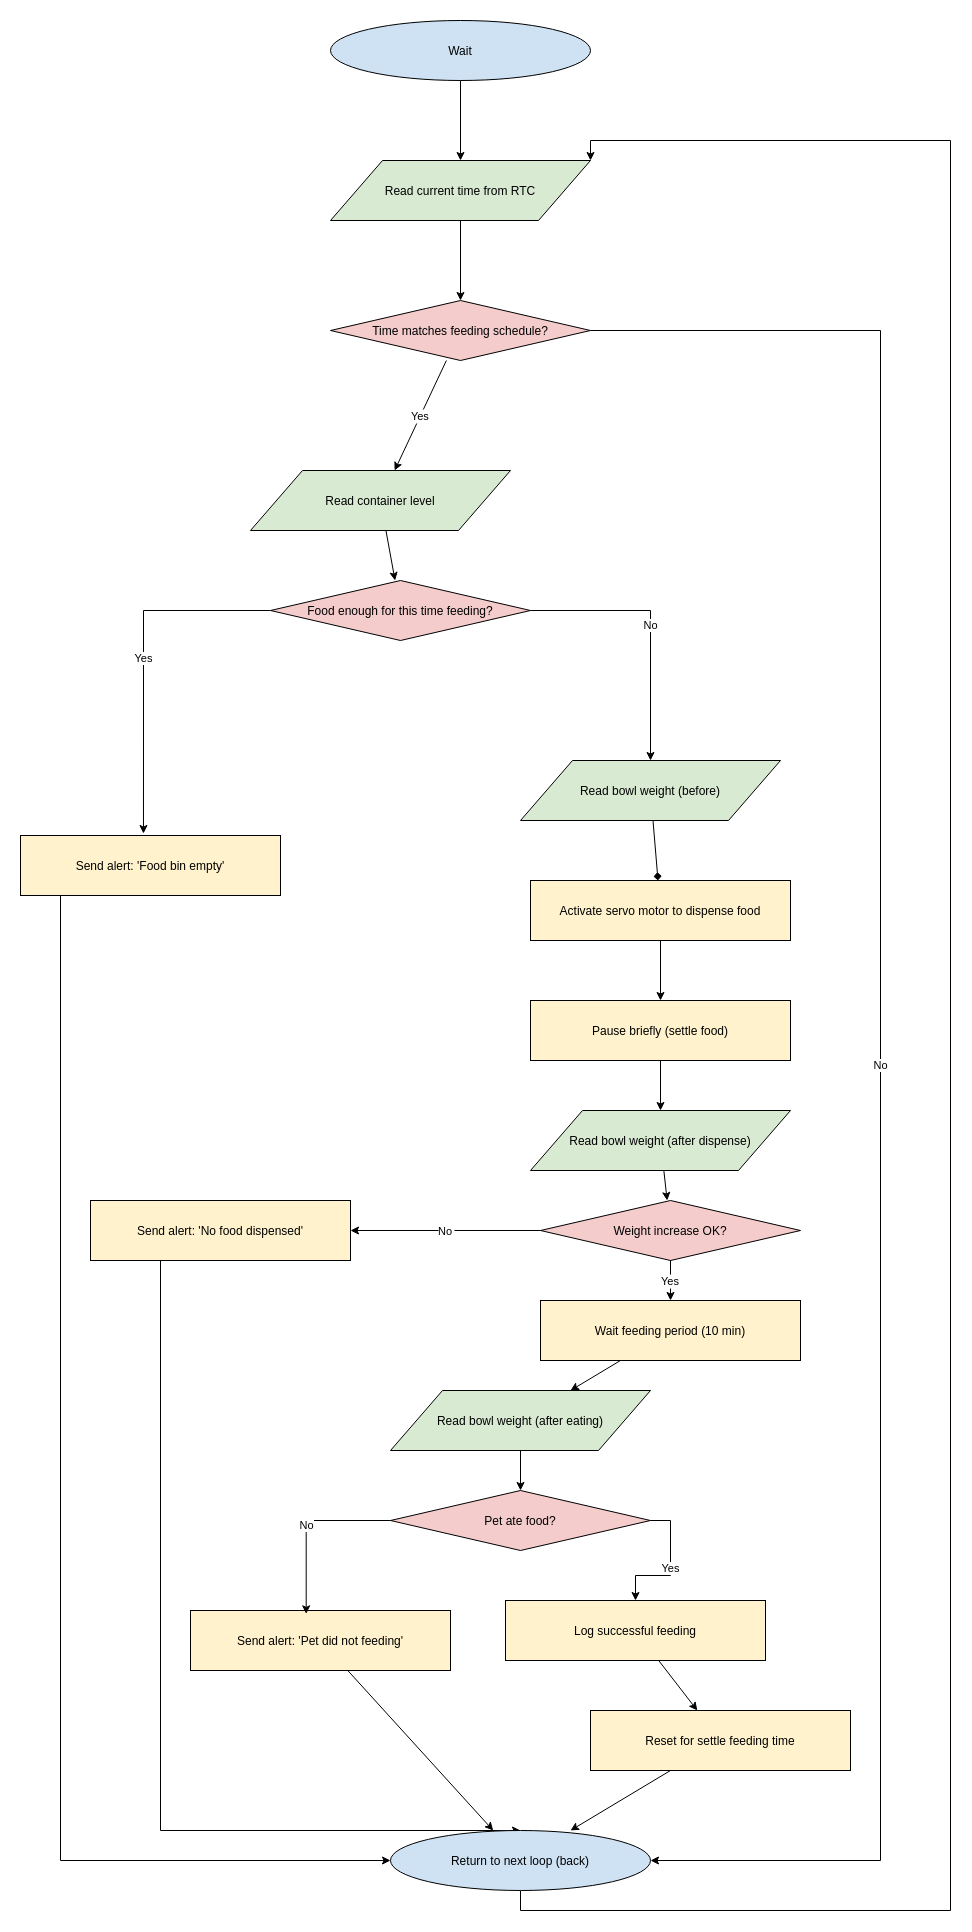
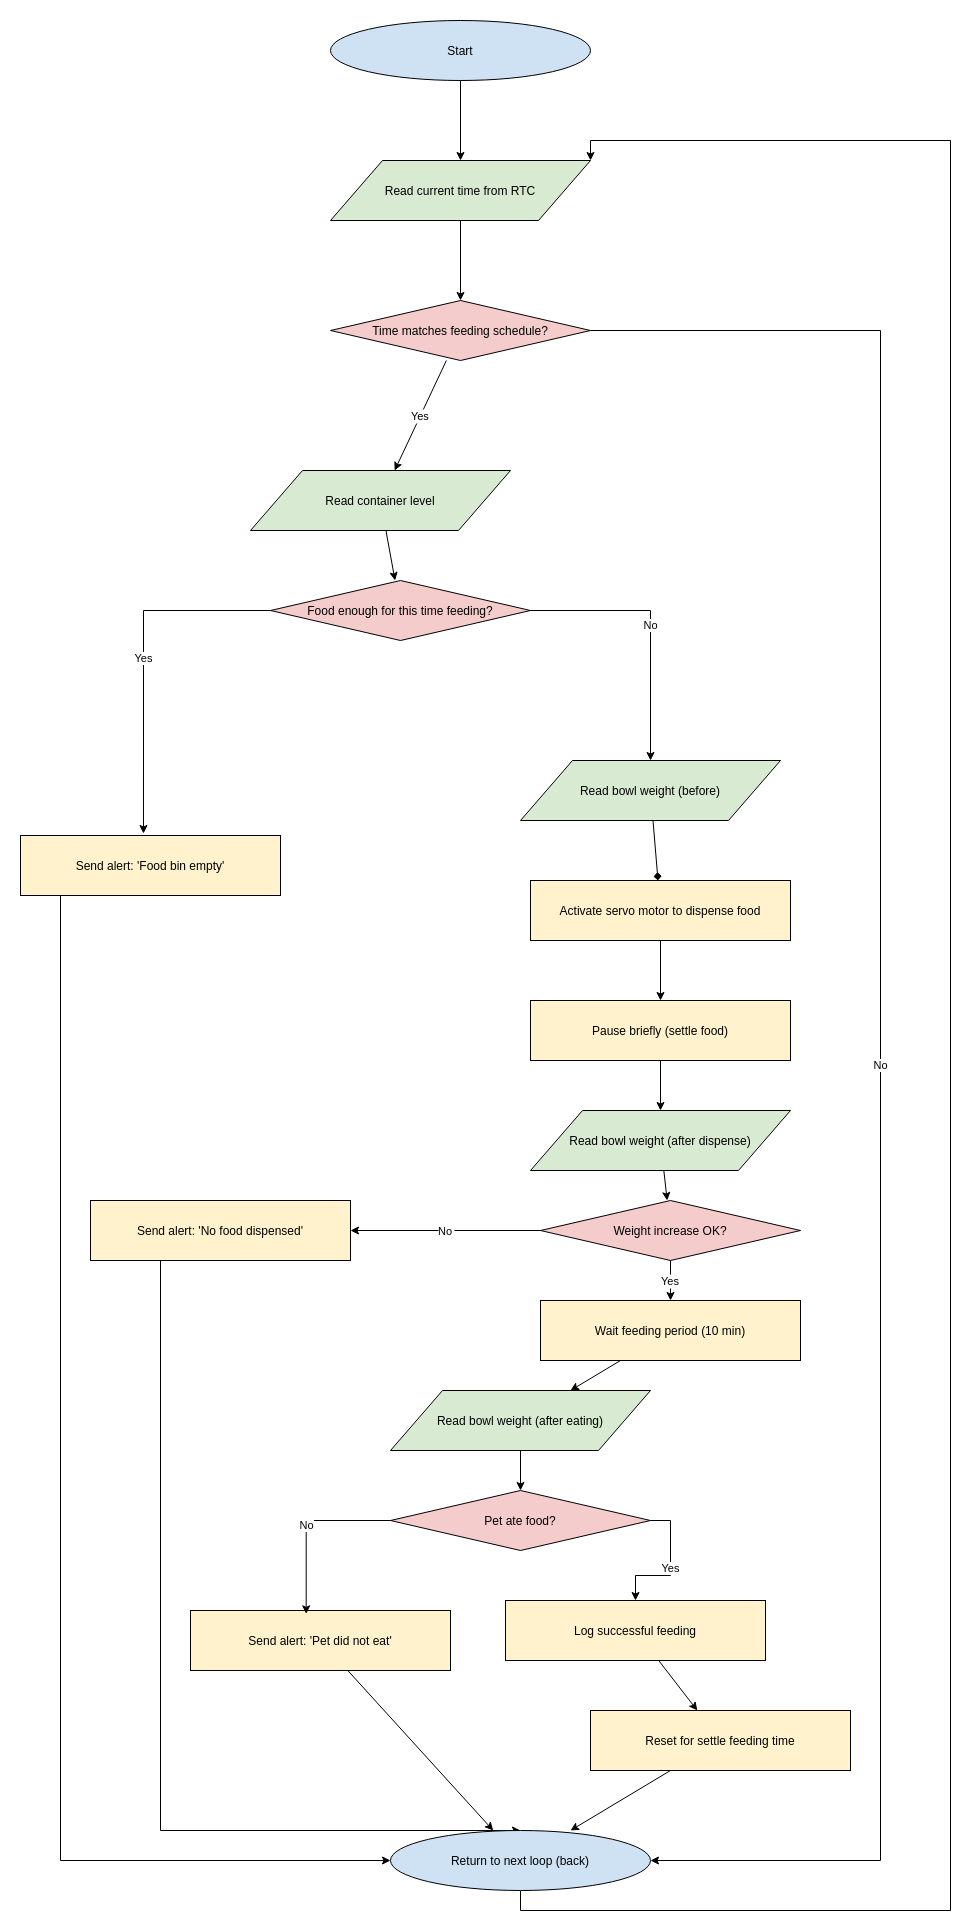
(460, 51) -> (460, 51)
(320, 1641) -> (320, 1641)
